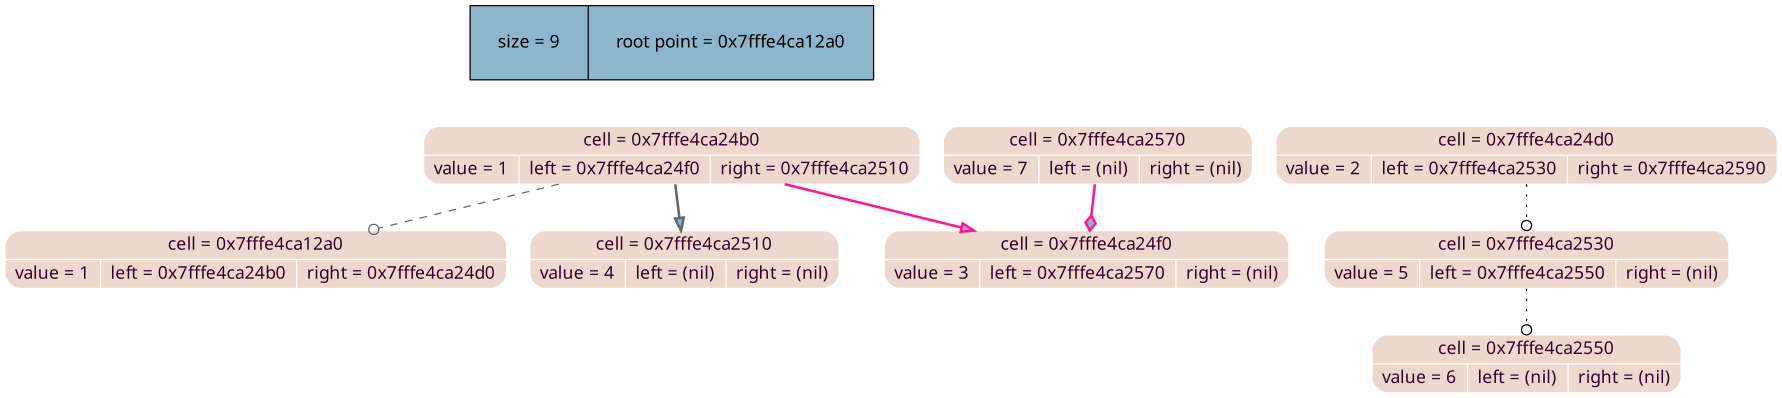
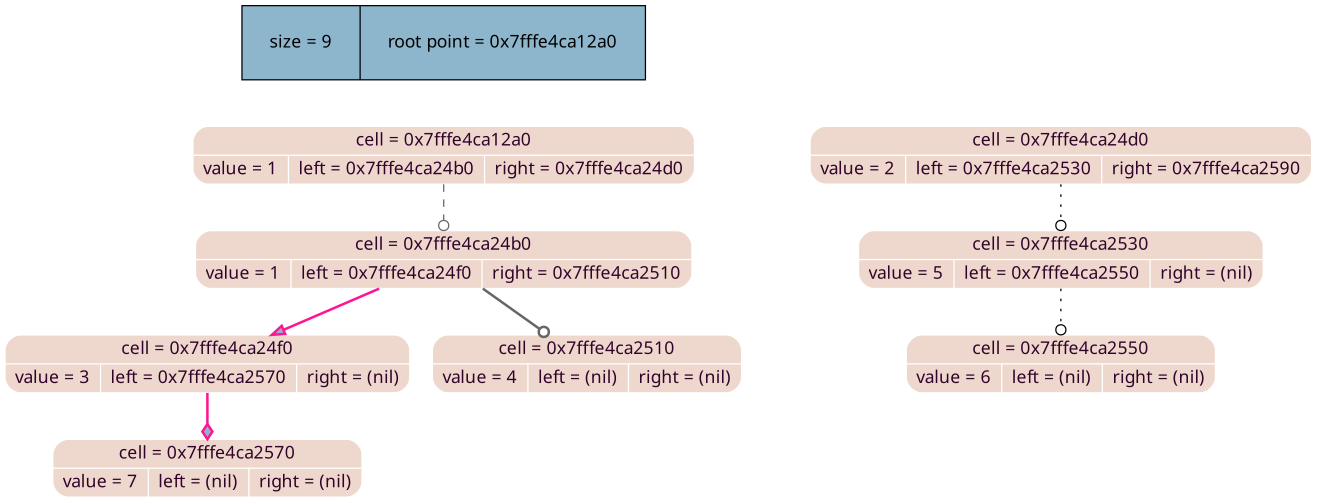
(1093, 200) -> (207, 408)
(677, 201) -> (511, 309)
(469, 206) -> (444, 202)
